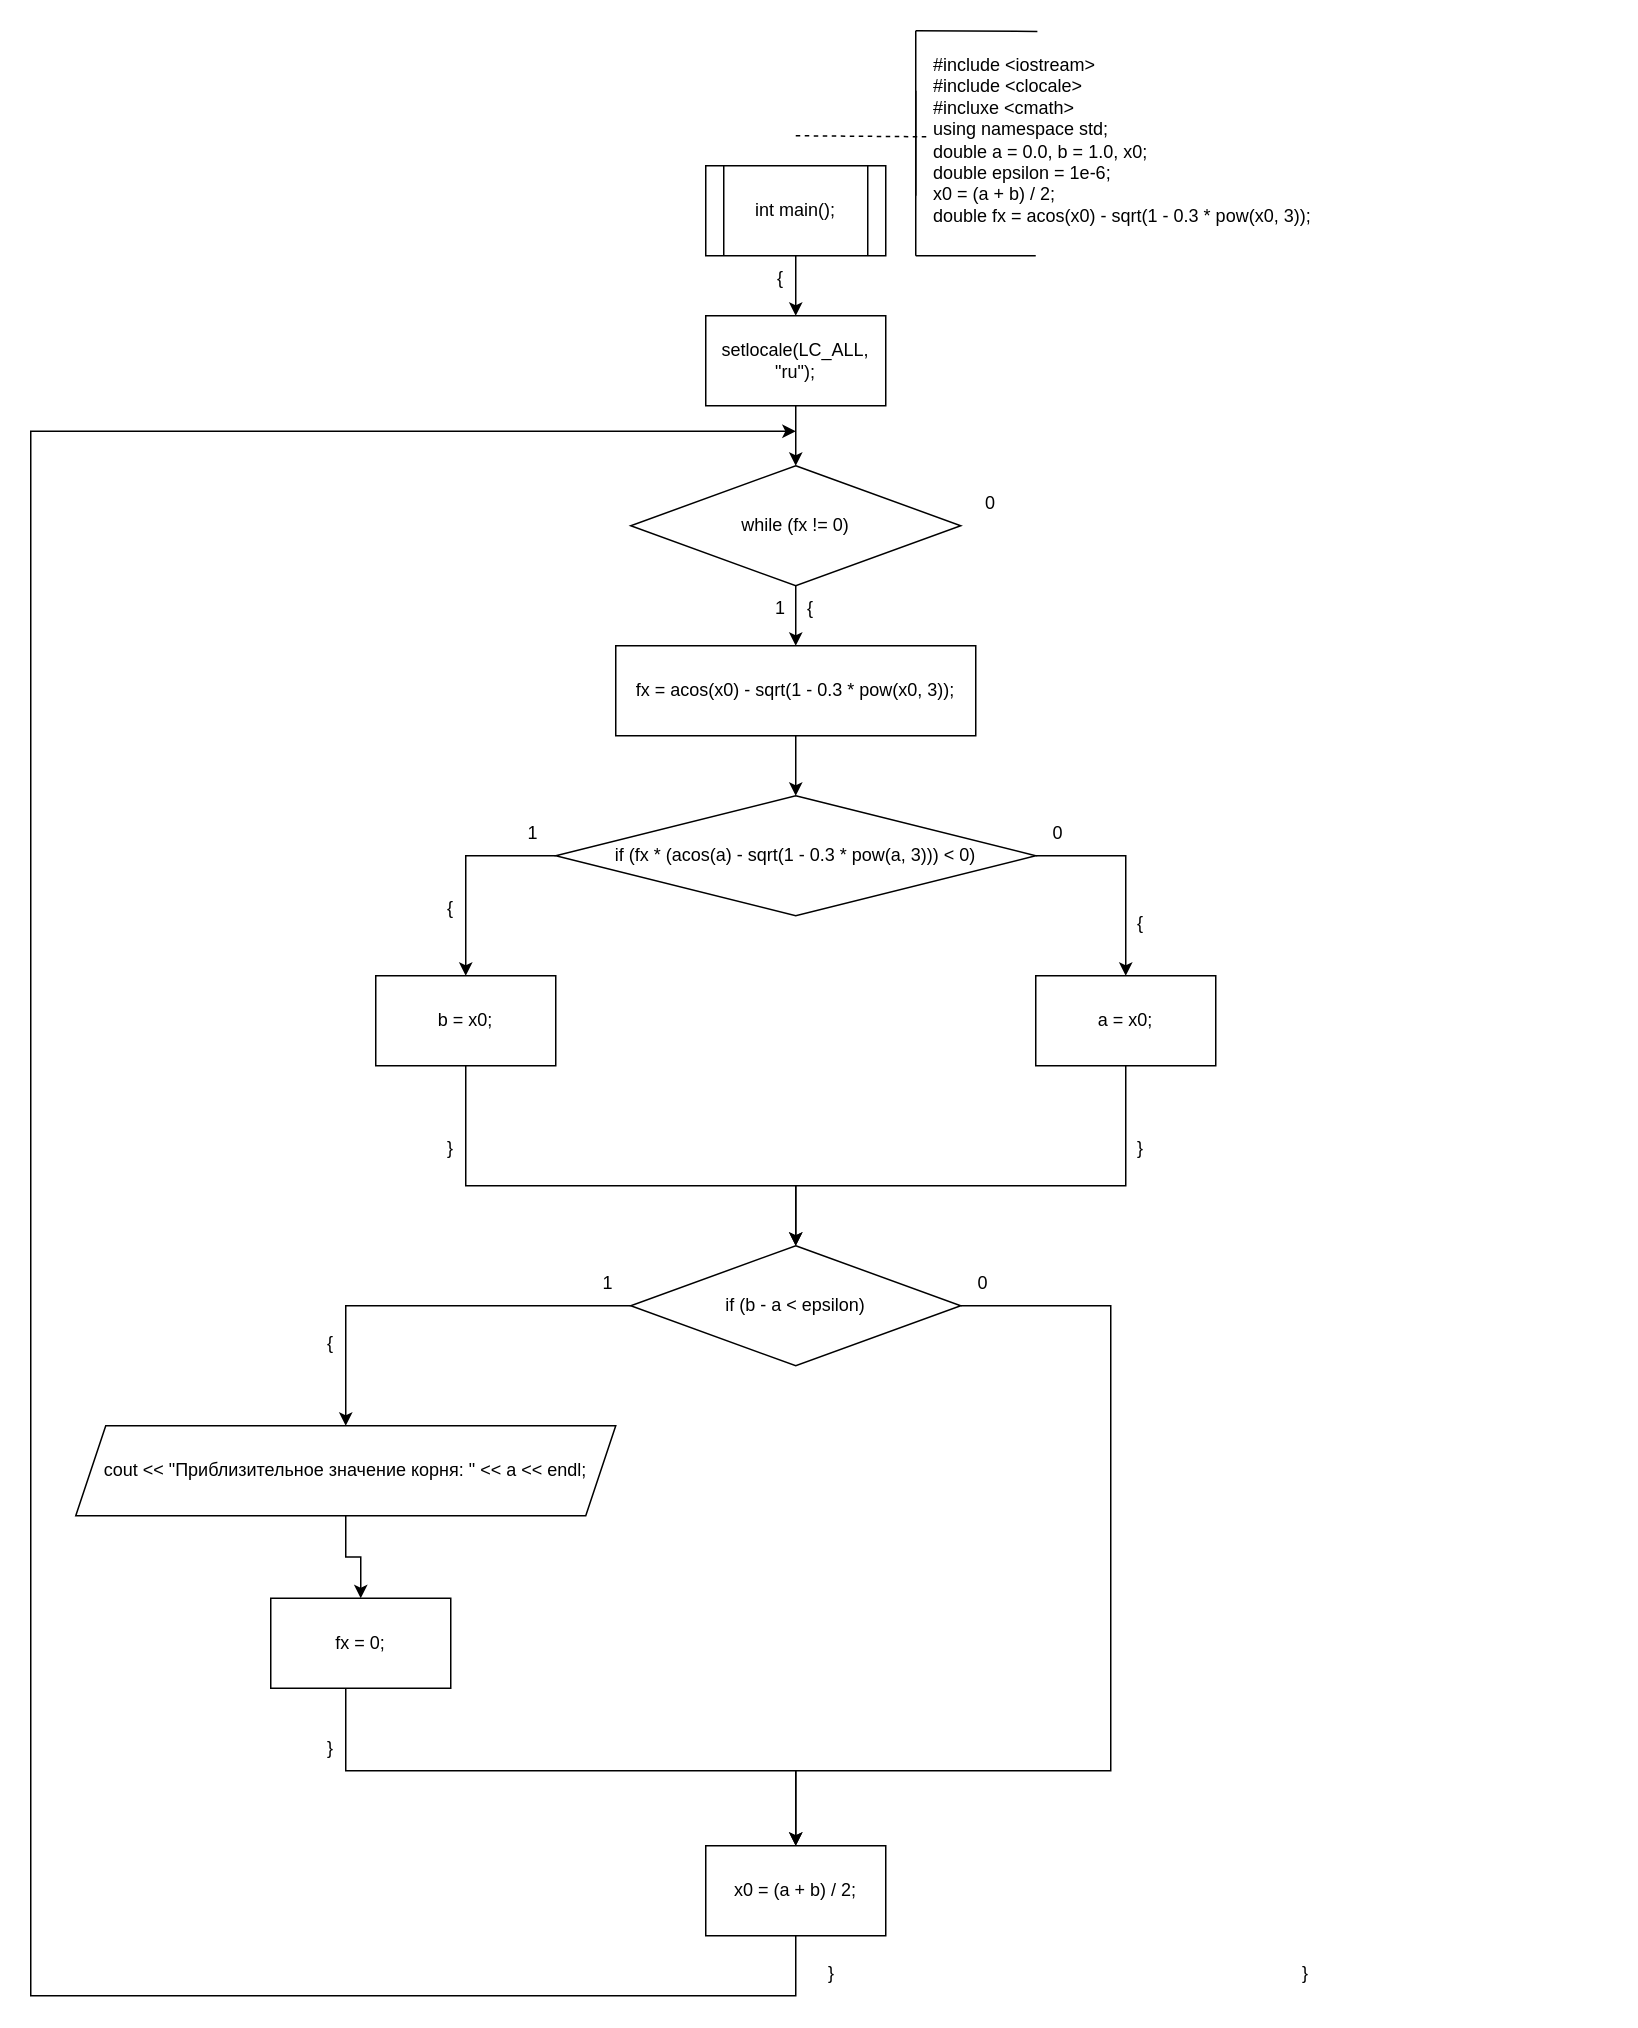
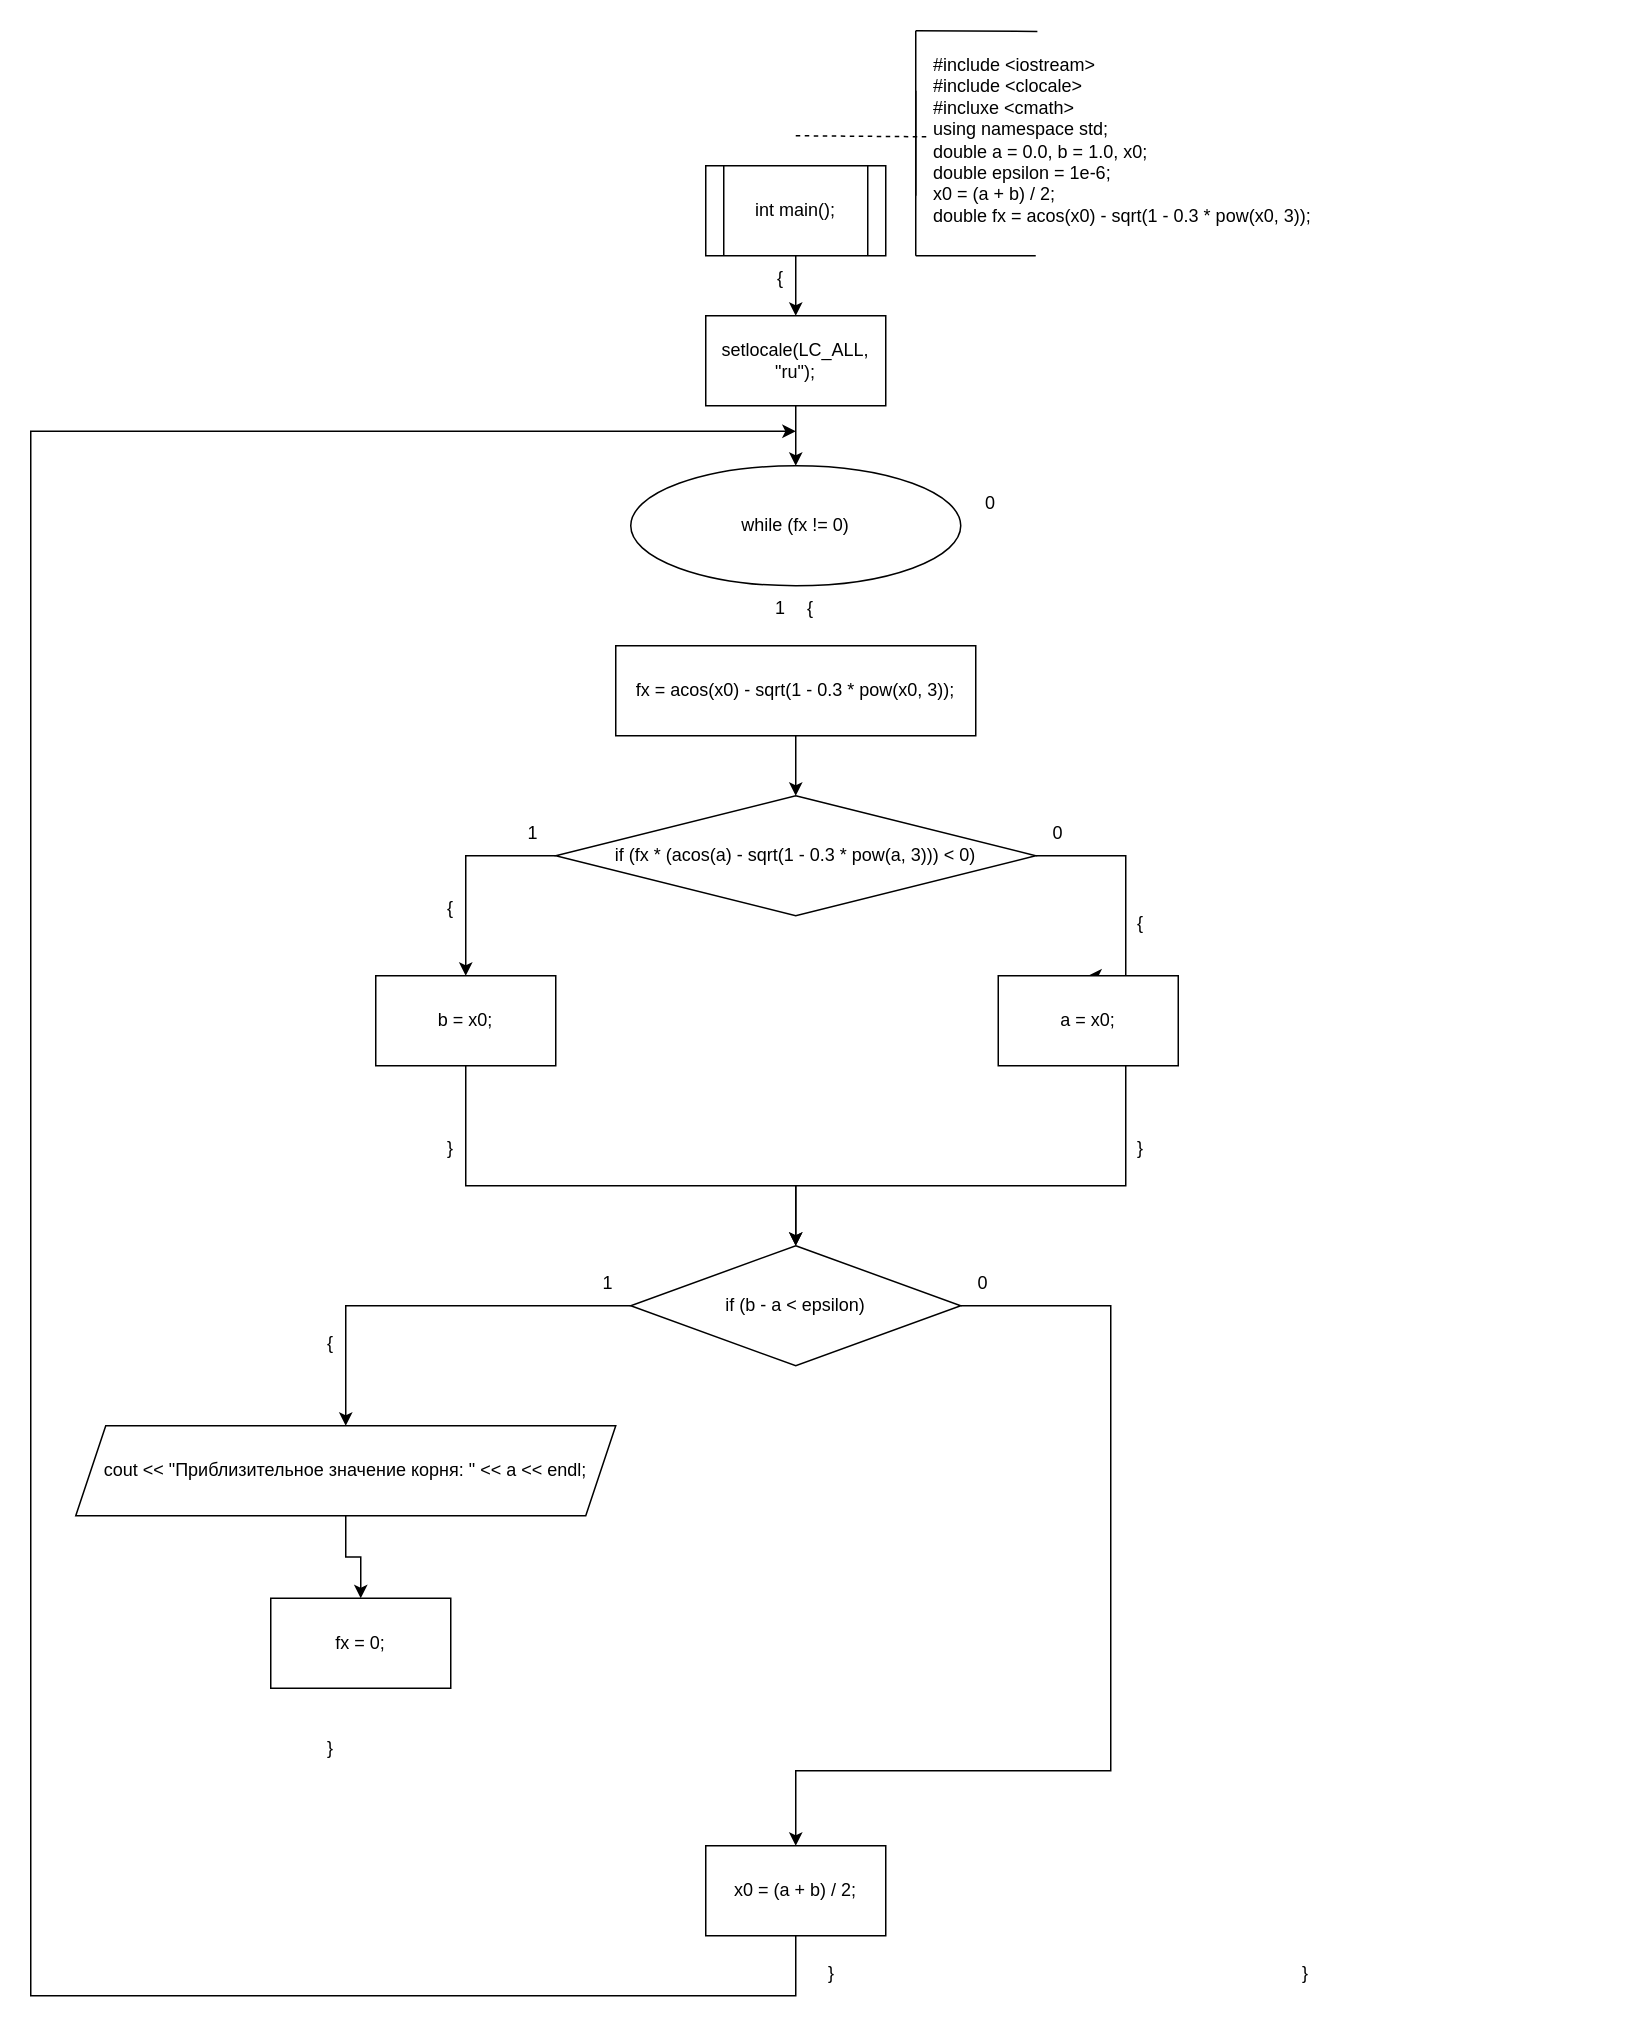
(796, 526) -> (796, 526)
(796, 611) -> none
(1126, 1021) -> (1088, 1021)
(528, 1771) -> none
